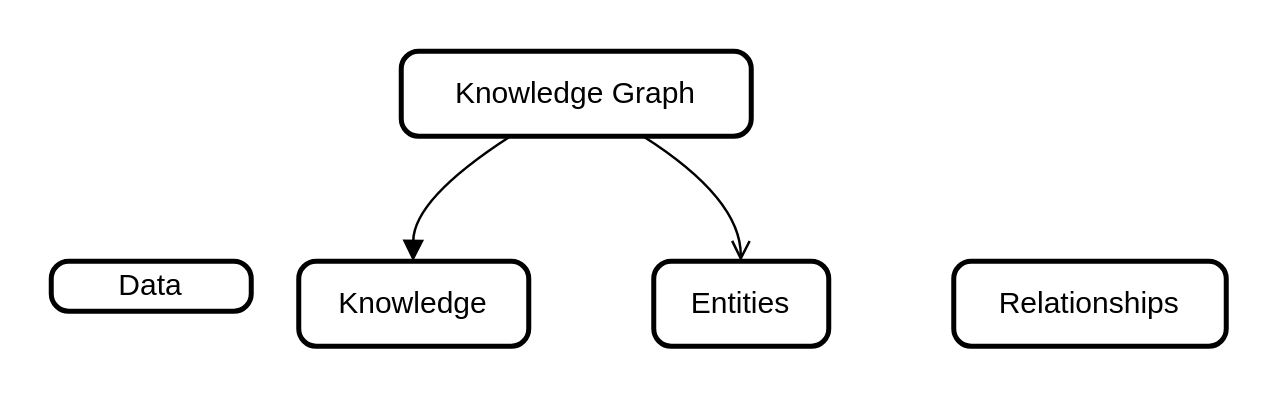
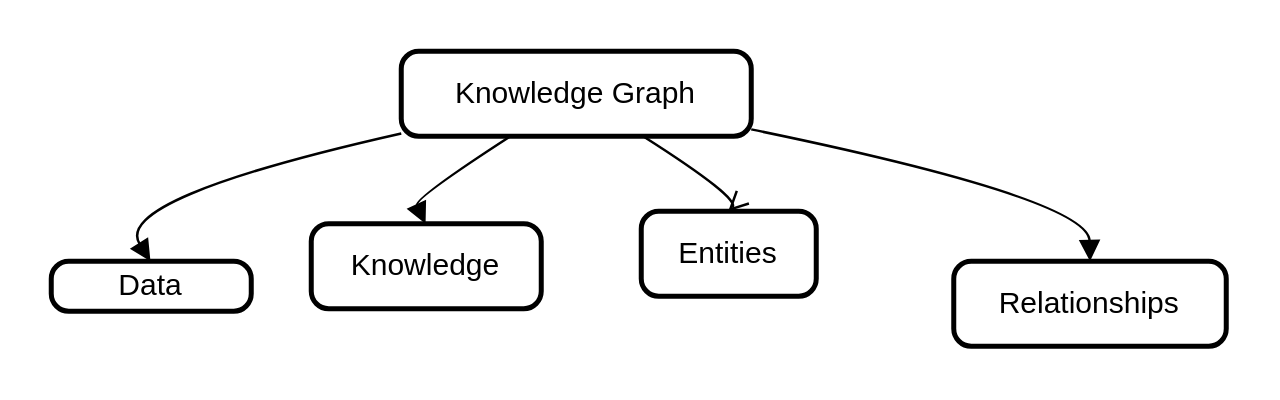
none -> (926, 169)
none -> (258, 170)
(414, 304) -> (426, 266)
(741, 304) -> (729, 254)
